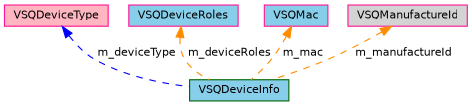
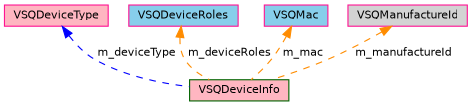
(239, 90) -> (239, 90)
